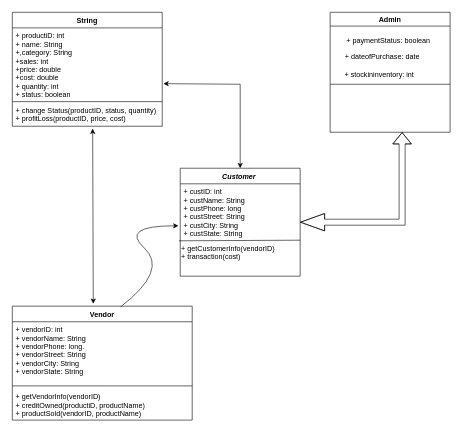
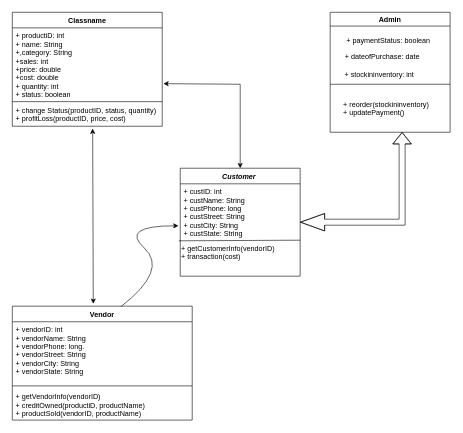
(87, 20) -> (87, 20)
none -> (393, 108)
